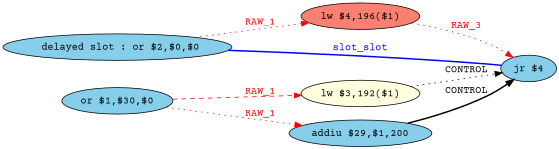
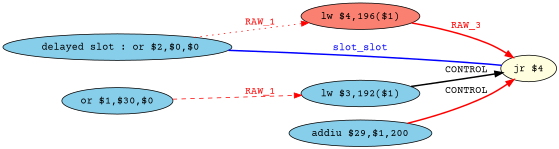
(460, 34) -> (460, 34)
(529, 68) -> (529, 68)
(453, 80) -> (453, 80)
(360, 93) -> (360, 93)
(459, 108) -> (459, 108)
(230, 116) -> none
